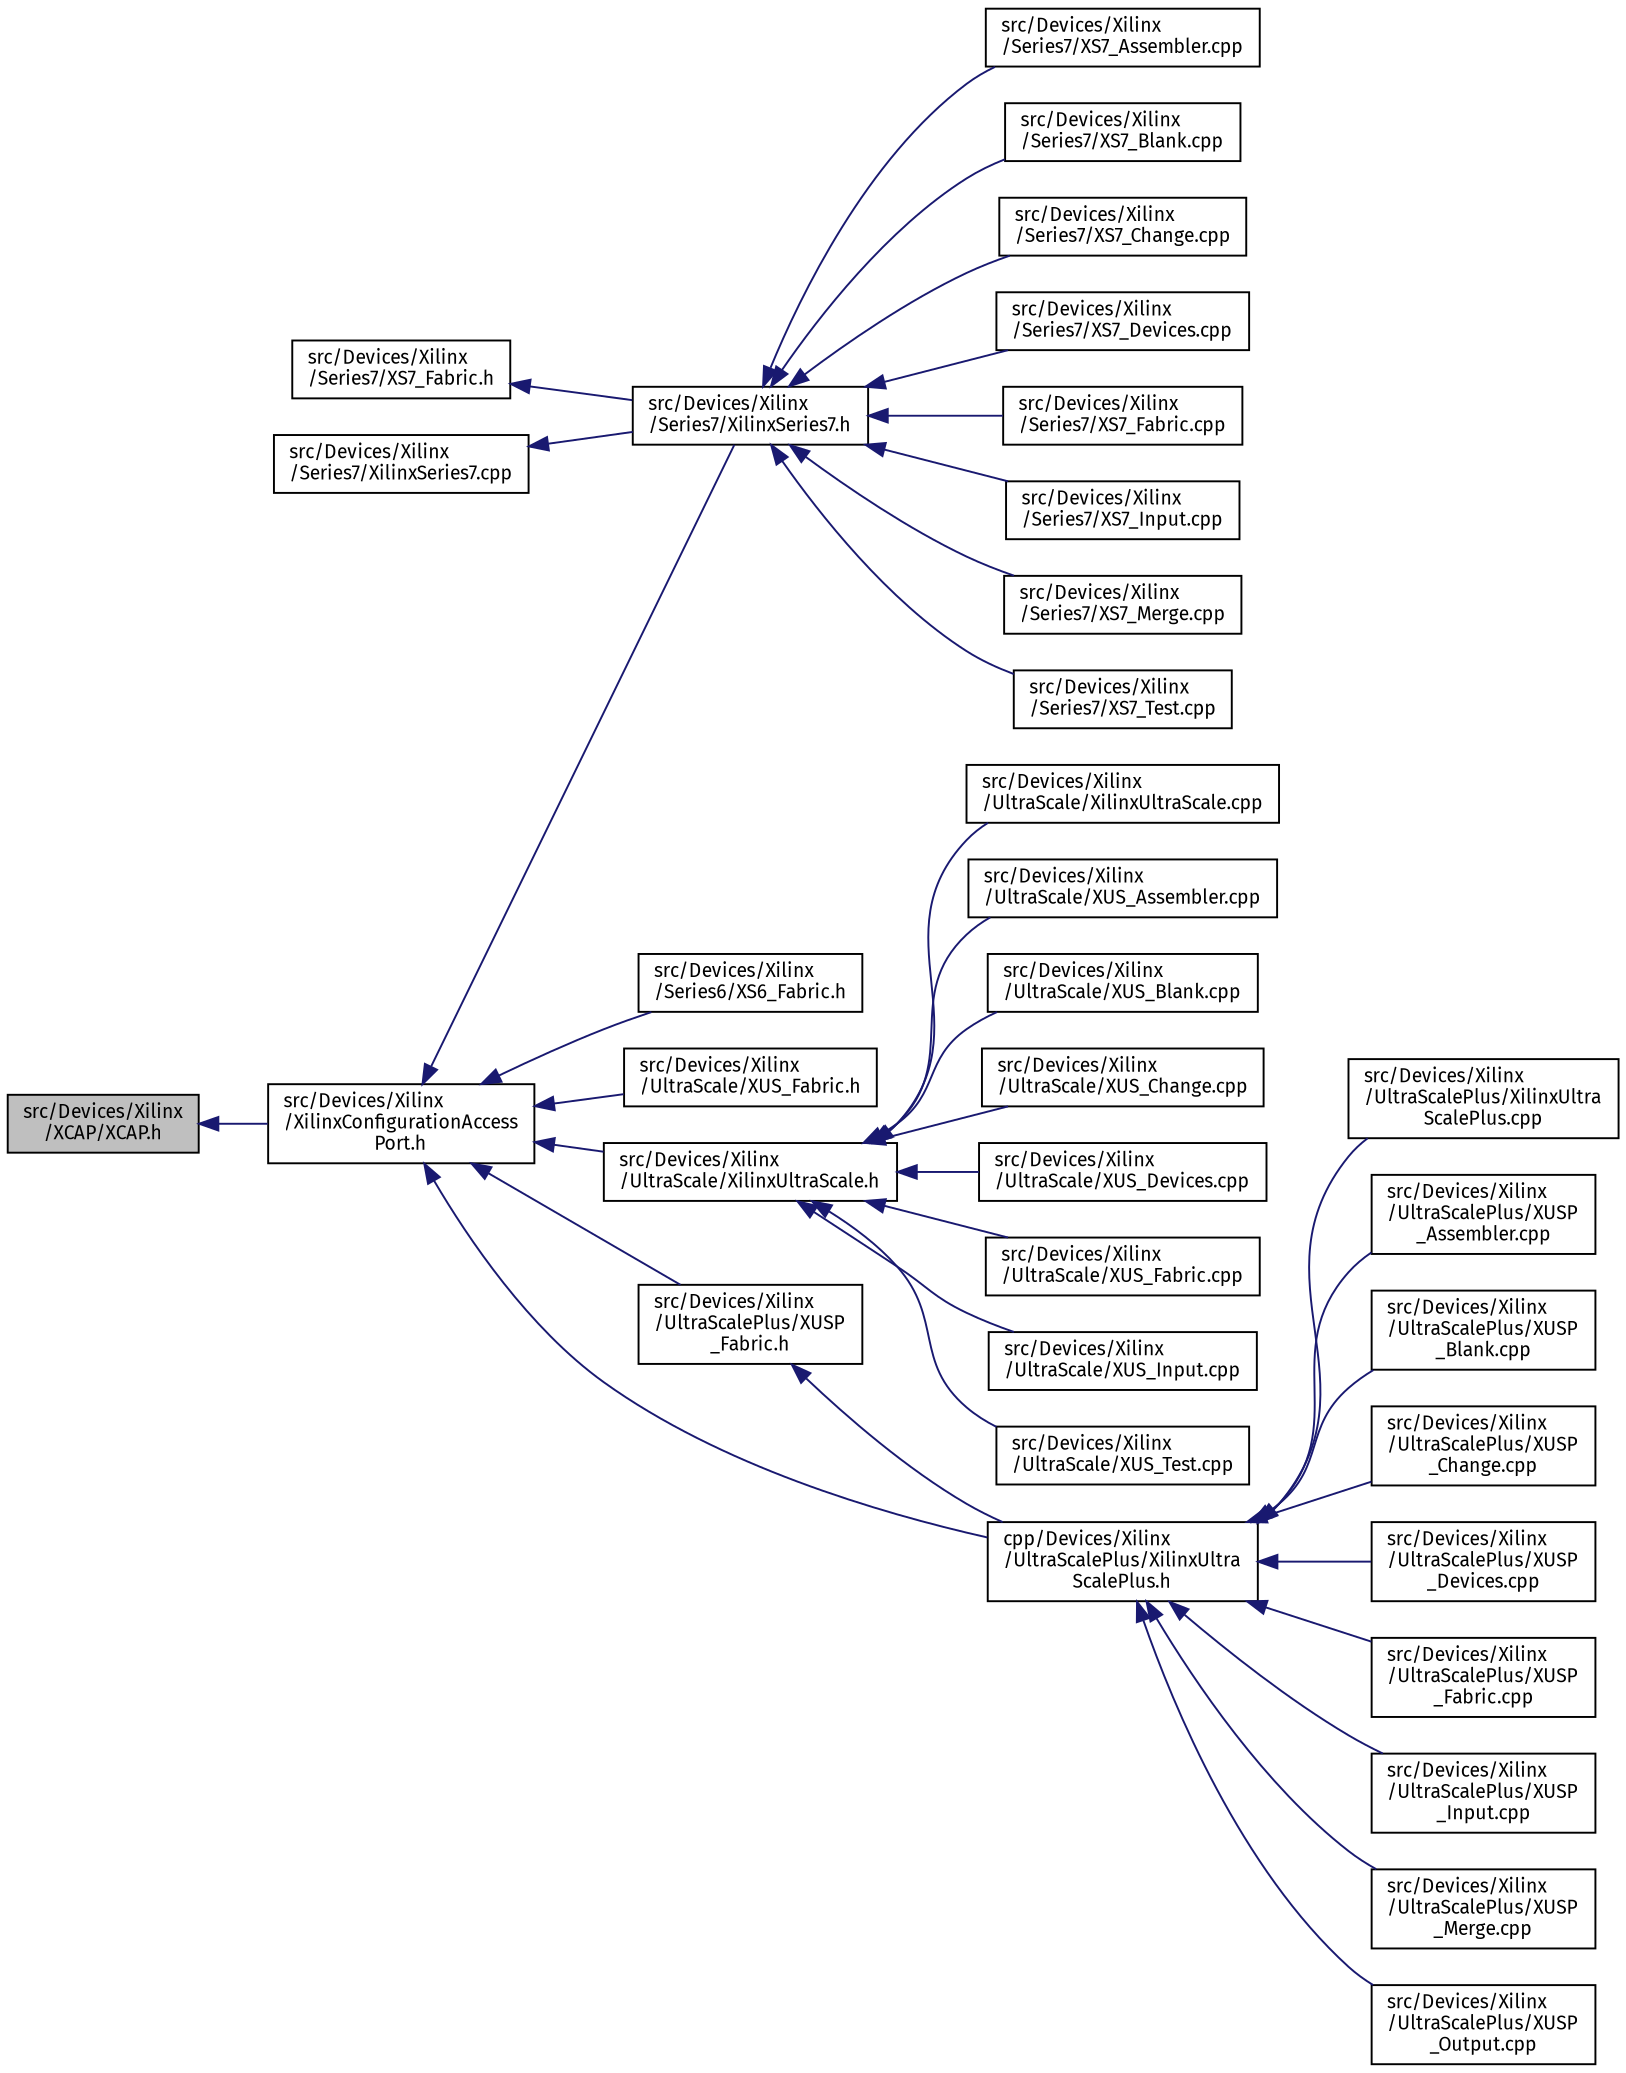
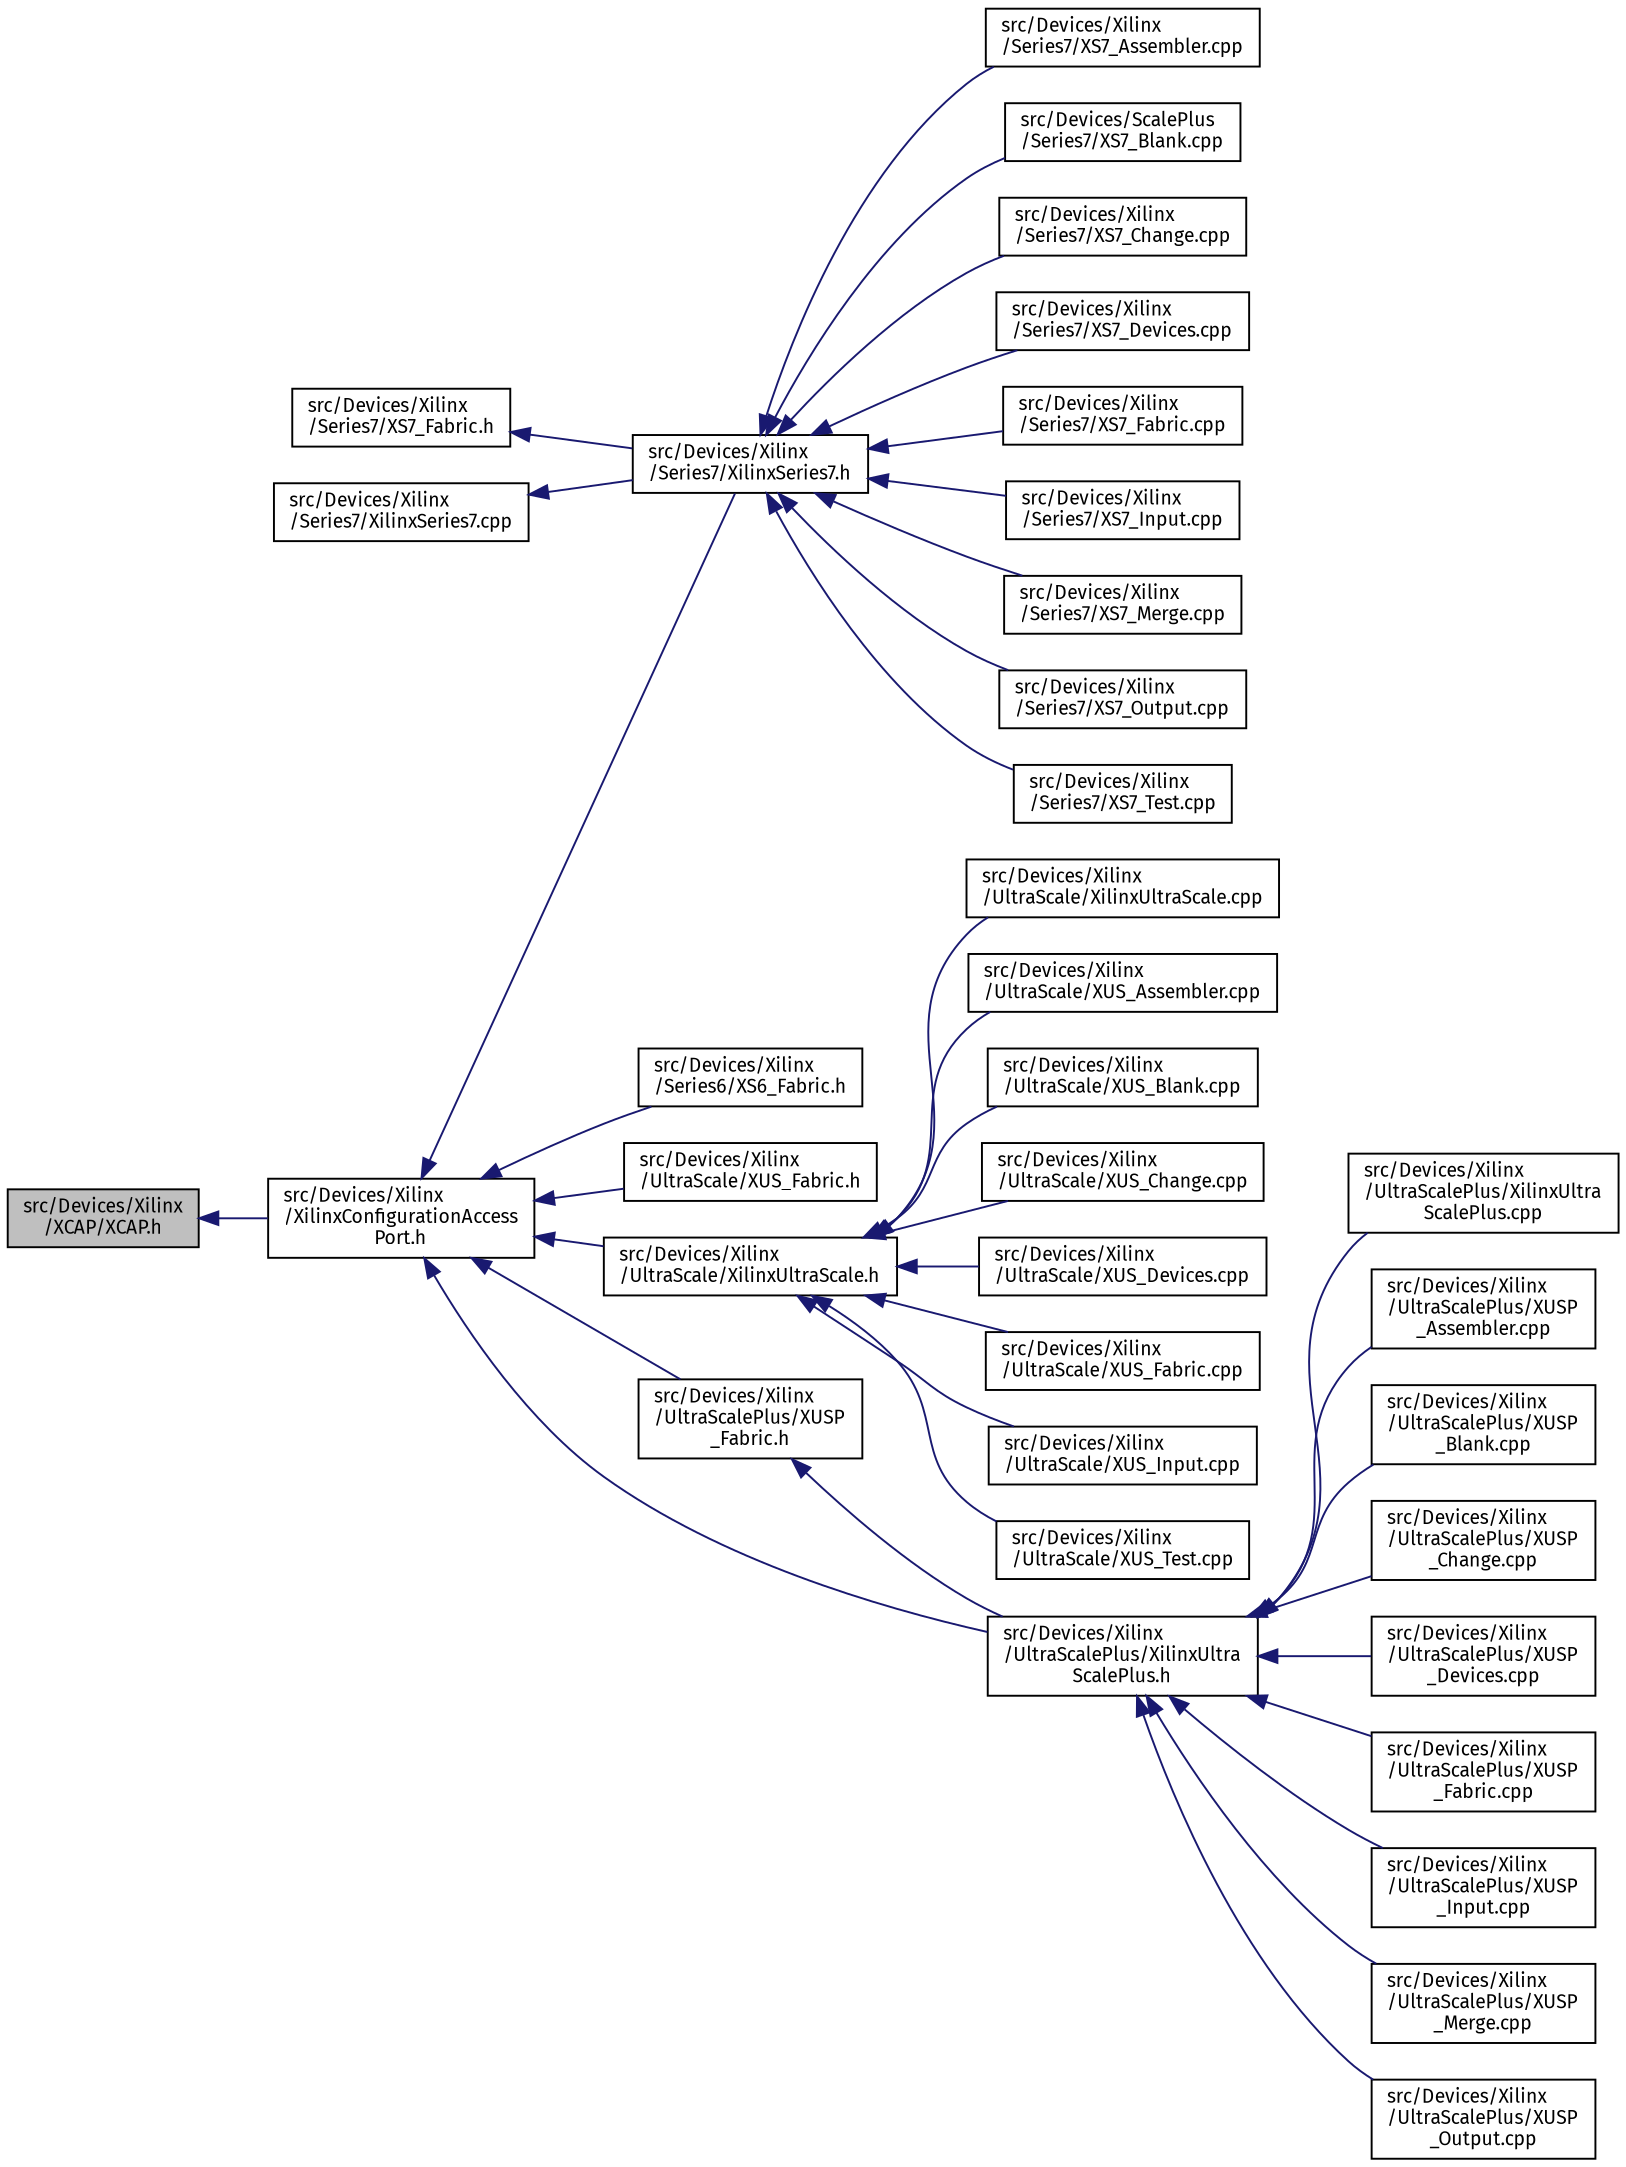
(1123, 132) -> (1123, 132)
none -> (1123, 699)
(1123, 1562) -> (1123, 1656)
